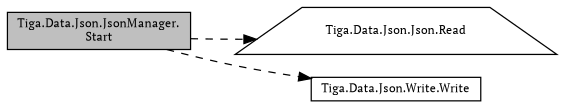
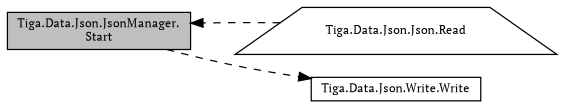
(217, 39) -> (242, 23)
